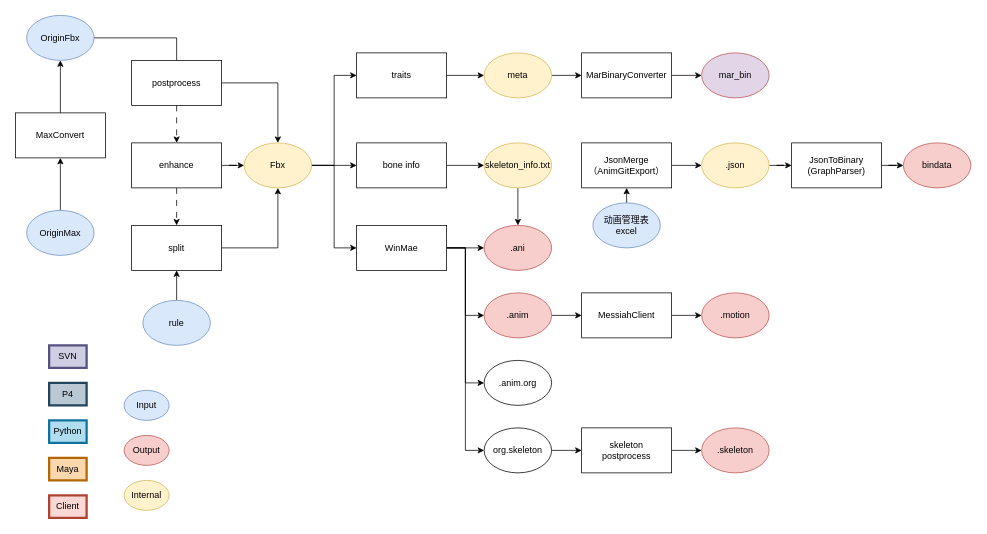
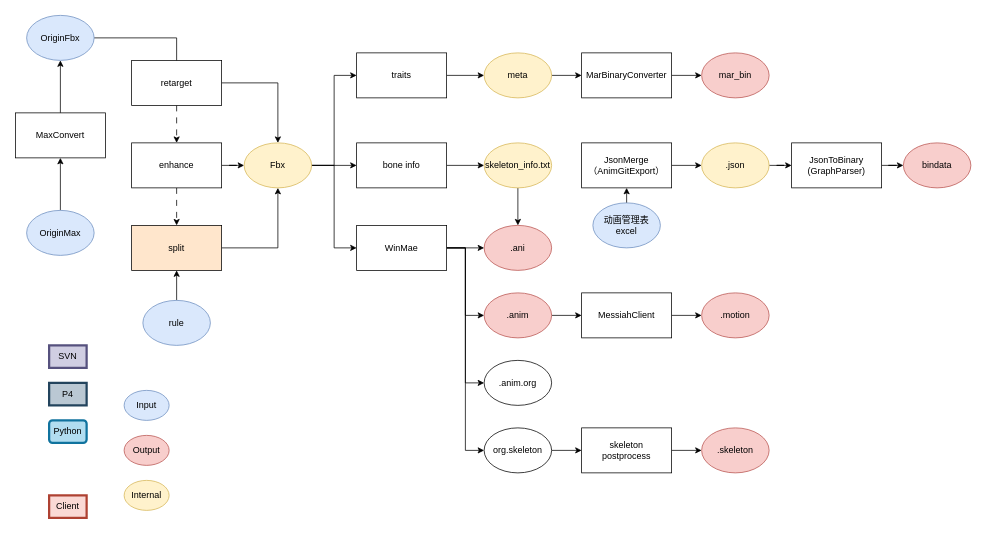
(735, 75) -> (735, 75)
(177, 83) -> (177, 83)
(177, 248) -> (177, 248)
(68, 432) -> (68, 432)
(68, 469) -> none
